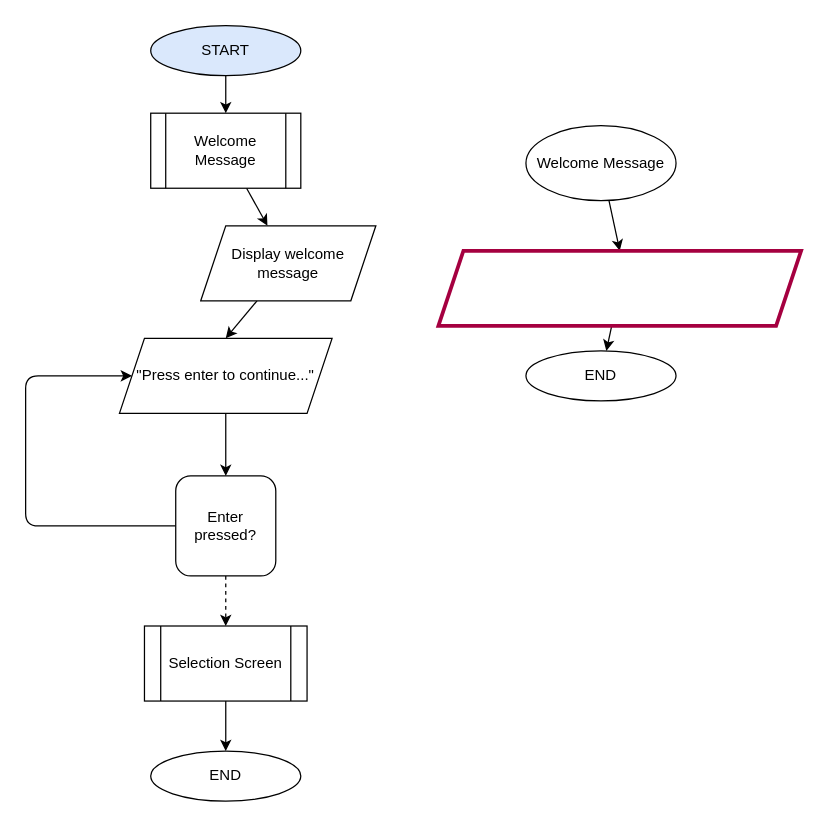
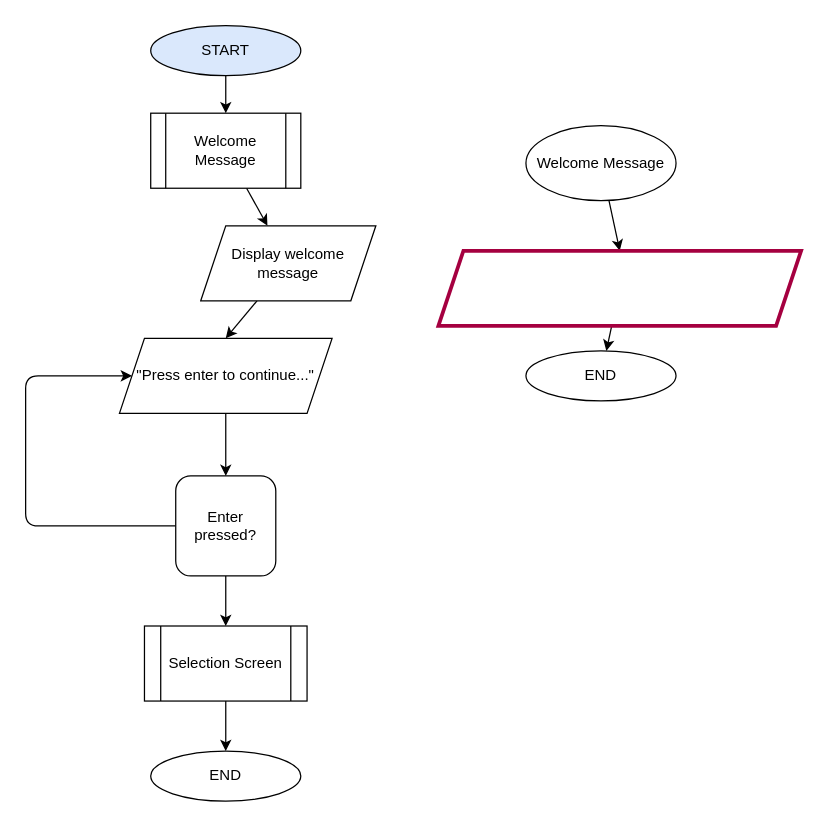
(226, 596) -> (226, 596)
